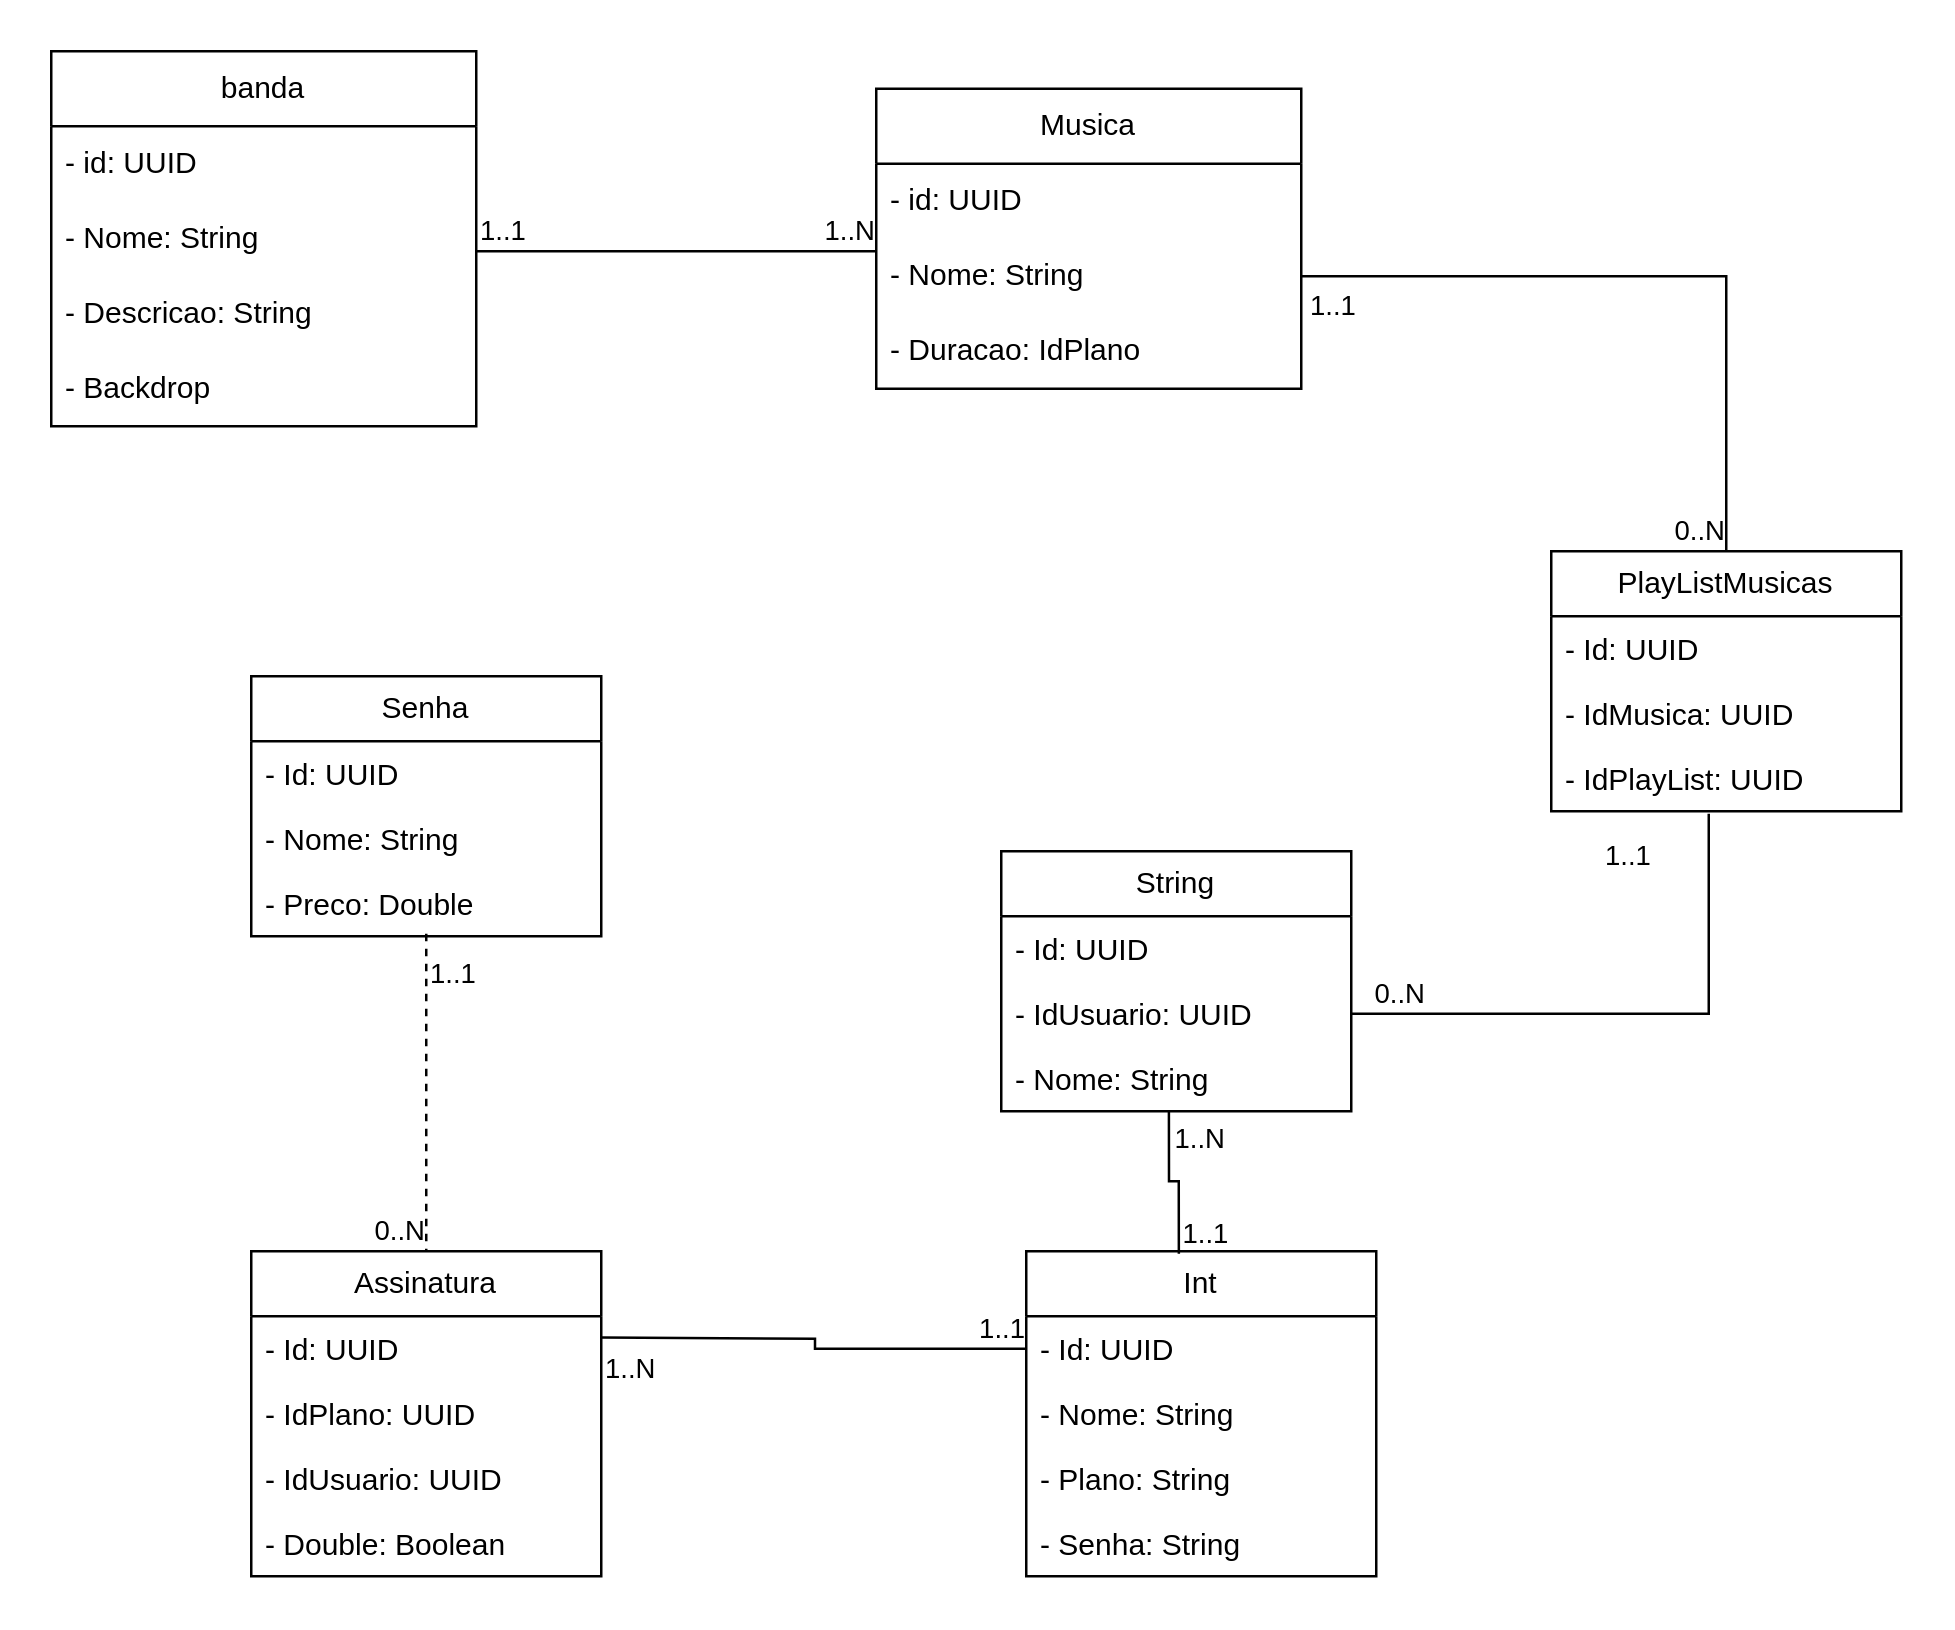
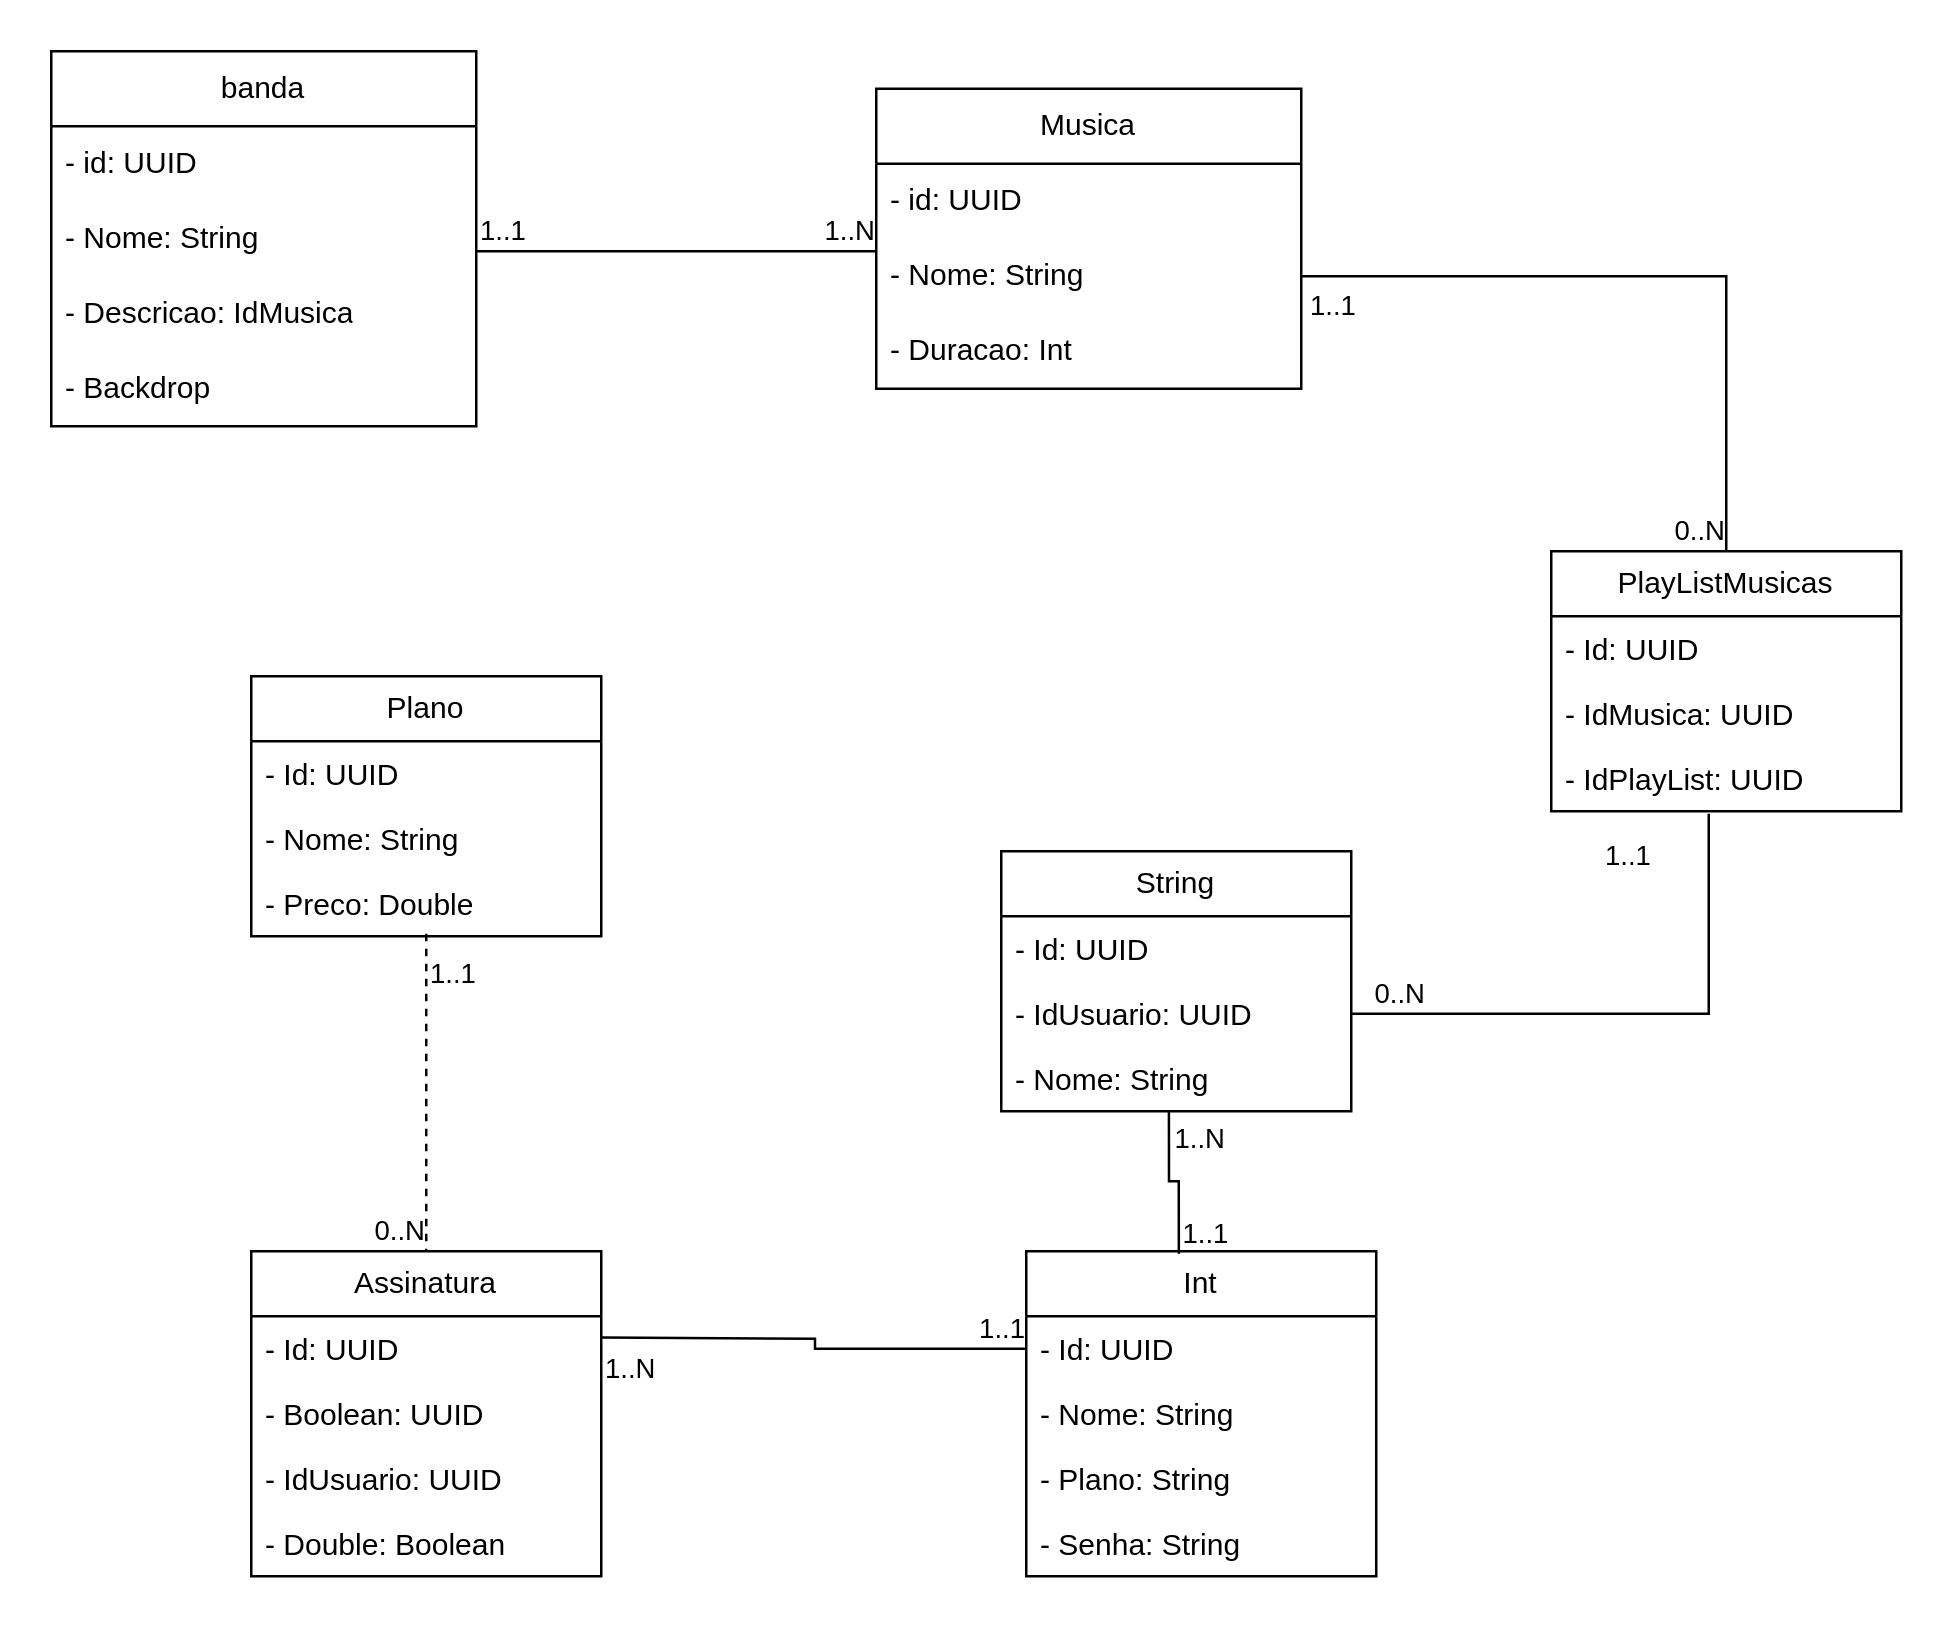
(206, 314) -> (223, 314)
(1027, 351) -> (997, 351)
(426, 709) -> (426, 709)
(377, 1417) -> (377, 1417)
